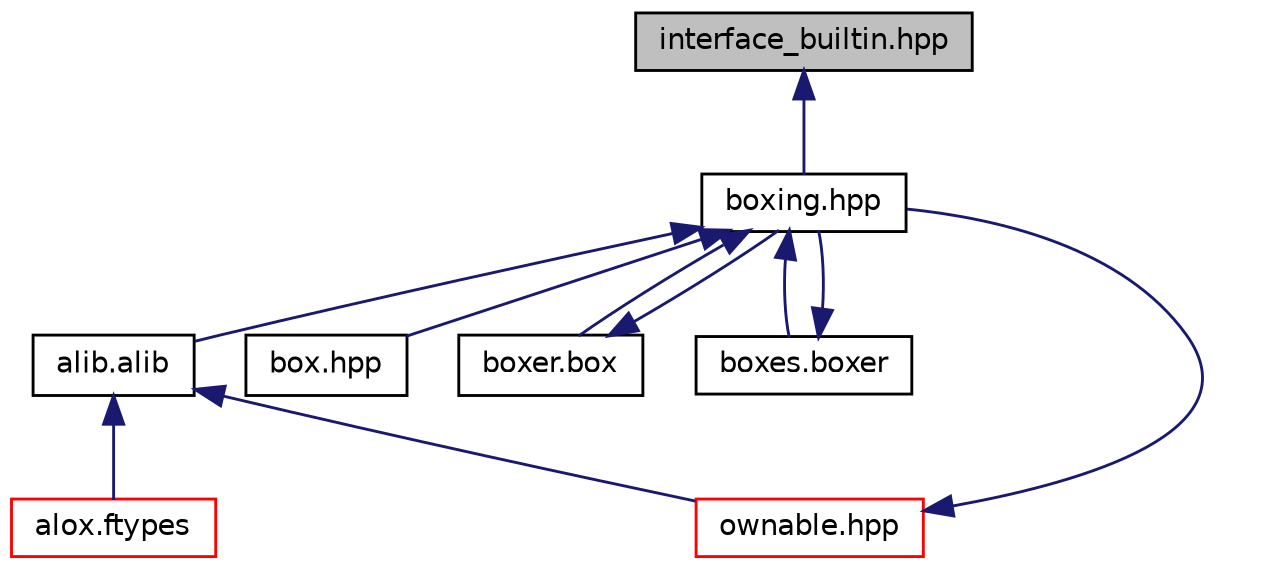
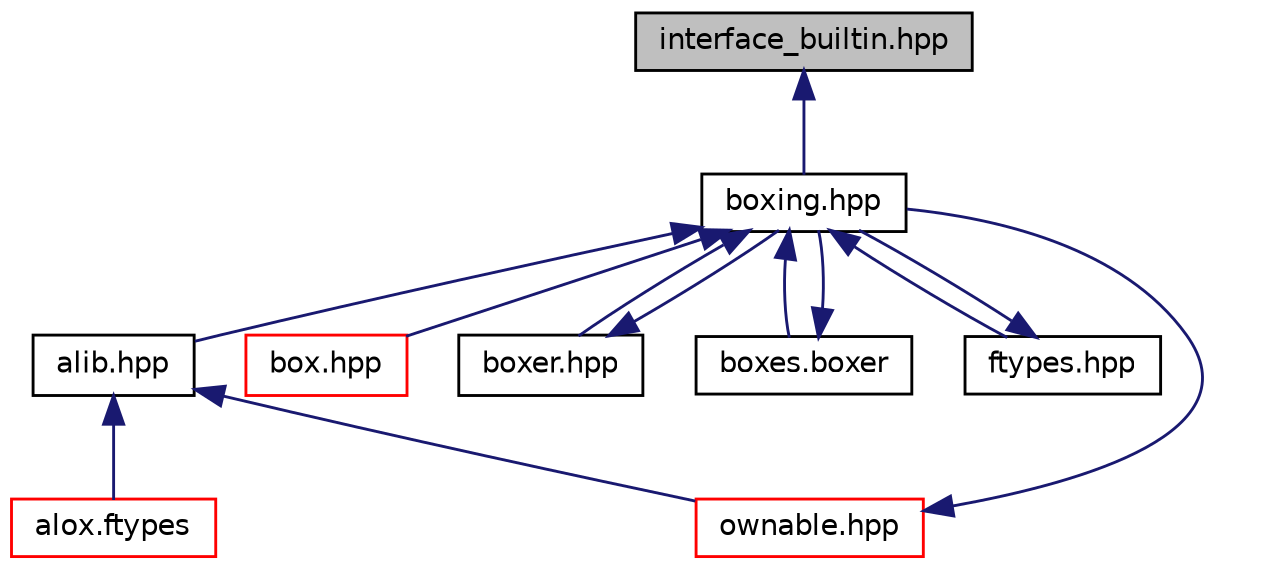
(114, 365) -> (114, 365)
(326, 365) -> (326, 365)
(551, 365) -> (551, 365)
none -> (1063, 365)
